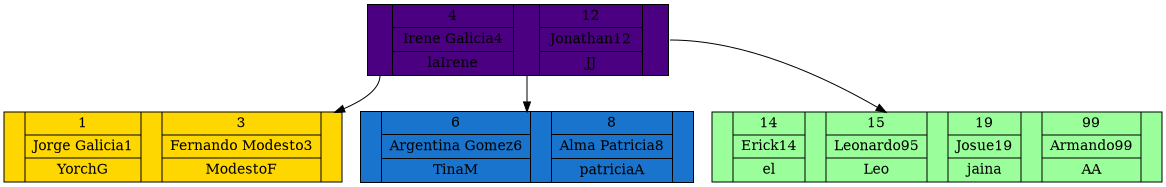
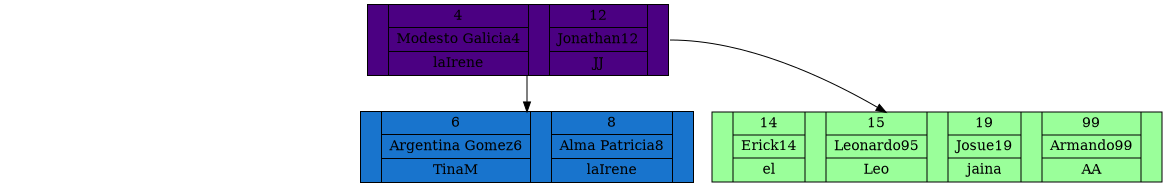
(453, 39) -> (458, 39)
(173, 147) -> none
(612, 170) -> (612, 170)
